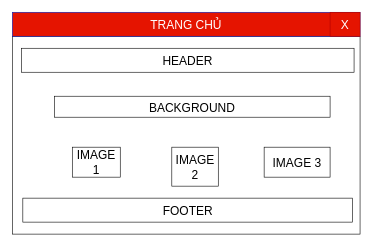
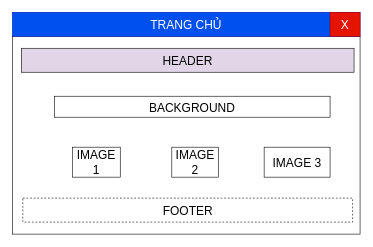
(186, 24) -> (186, 24)
(188, 60) -> (188, 60)
(195, 167) -> (195, 162)
(188, 210) -> (188, 210)
